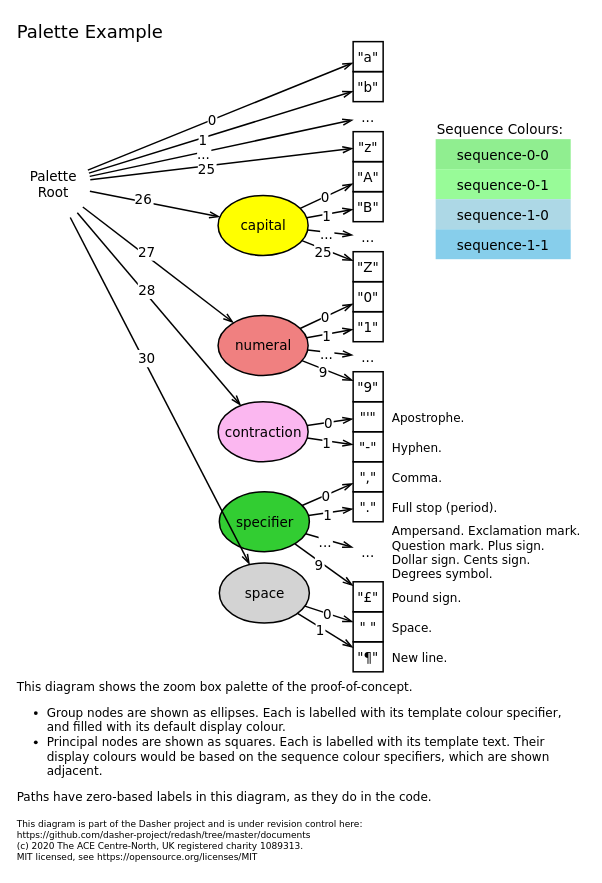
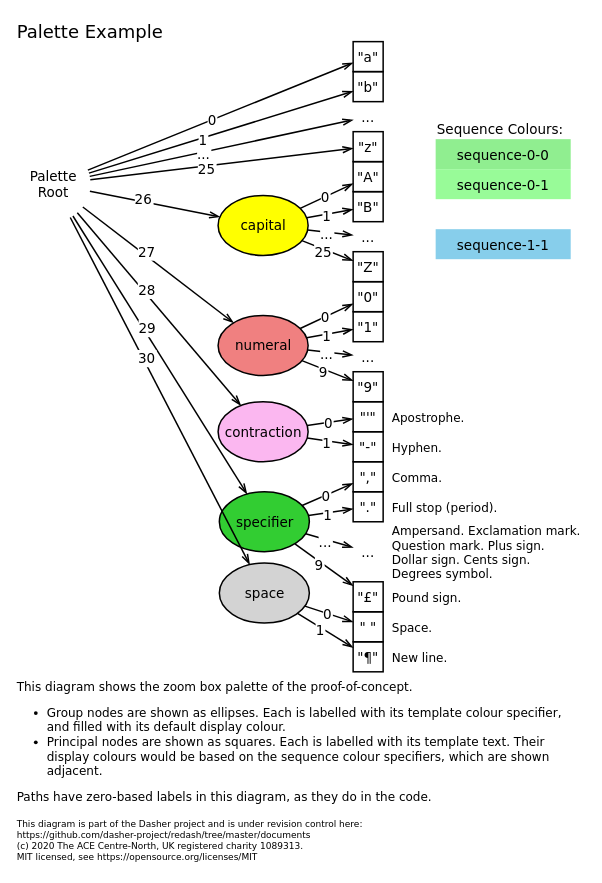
(503, 214) -> none
none -> (159, 354)
